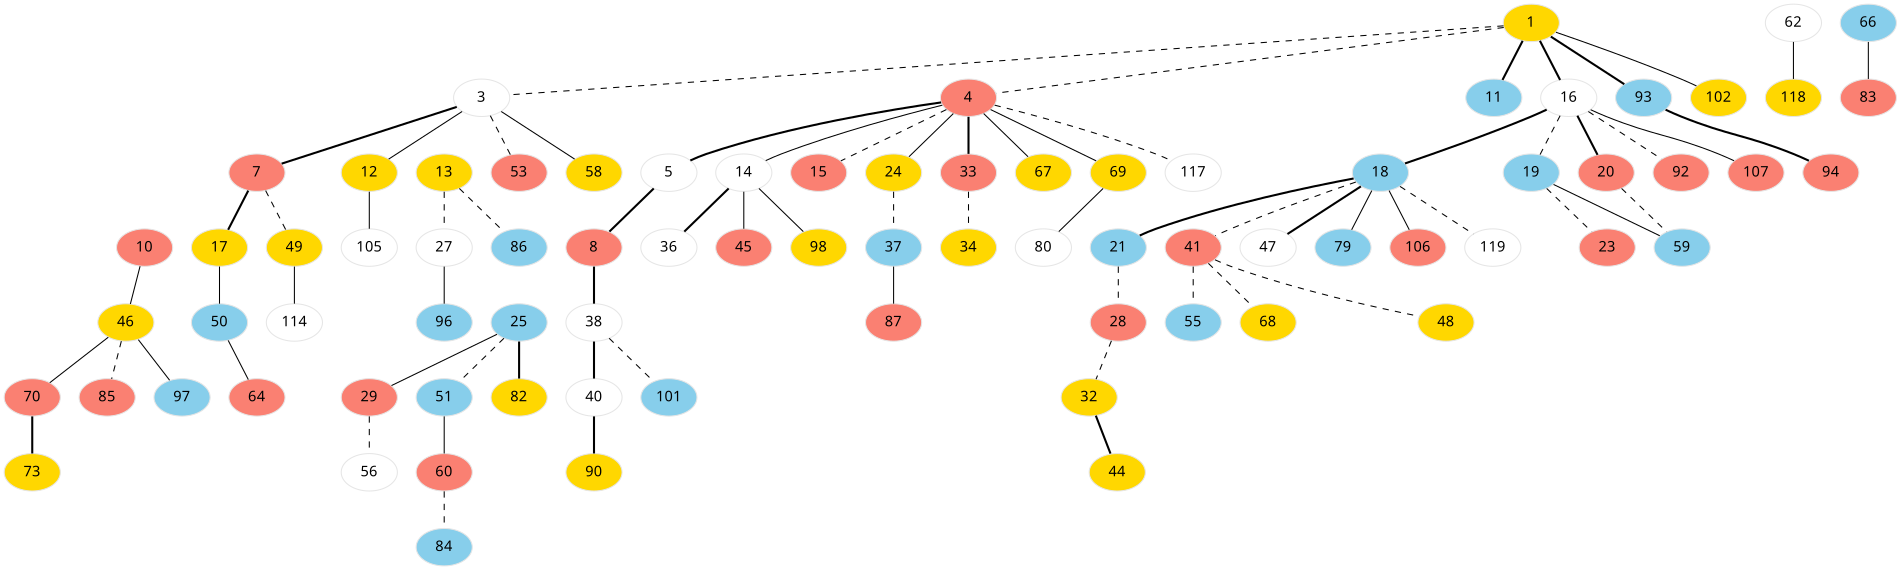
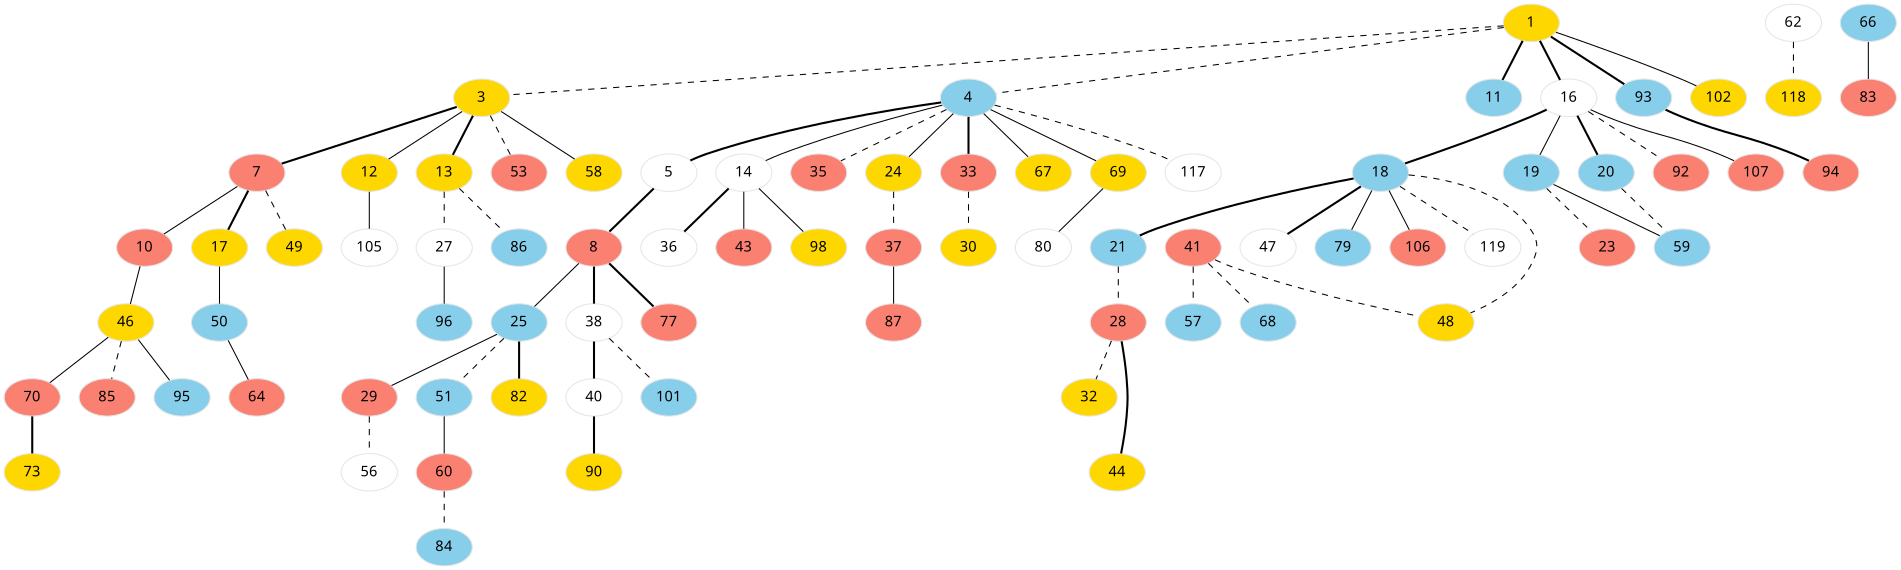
(1793, 60) -> (1793, 60)
(482, 98) -> (482, 98)
(968, 98) -> (968, 98)
none -> (463, 135)
(1550, 135) -> (1550, 135)
(819, 173) -> (819, 173)
(1606, 173) -> (1606, 173)
(1285, 207) -> (1524, 221)
none -> (201, 210)
(744, 248) -> (744, 248)
(894, 248) -> (894, 248)
(968, 248) -> (968, 248)
none -> (557, 285)
(294, 322) -> none
none -> (669, 322)
(1193, 322) -> (1193, 322)
(1268, 322) -> (1268, 322)
(182, 397) -> (182, 397)
(1103, 435) -> (1128, 397)
